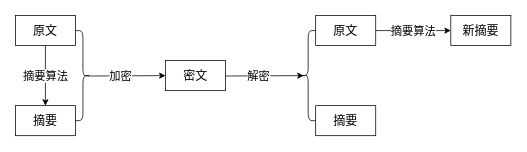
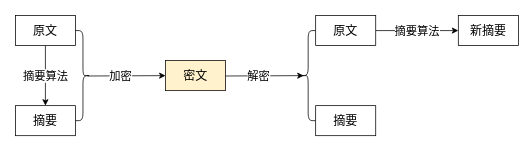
(480, 30) -> (488, 30)
(195, 75) -> (195, 75)
